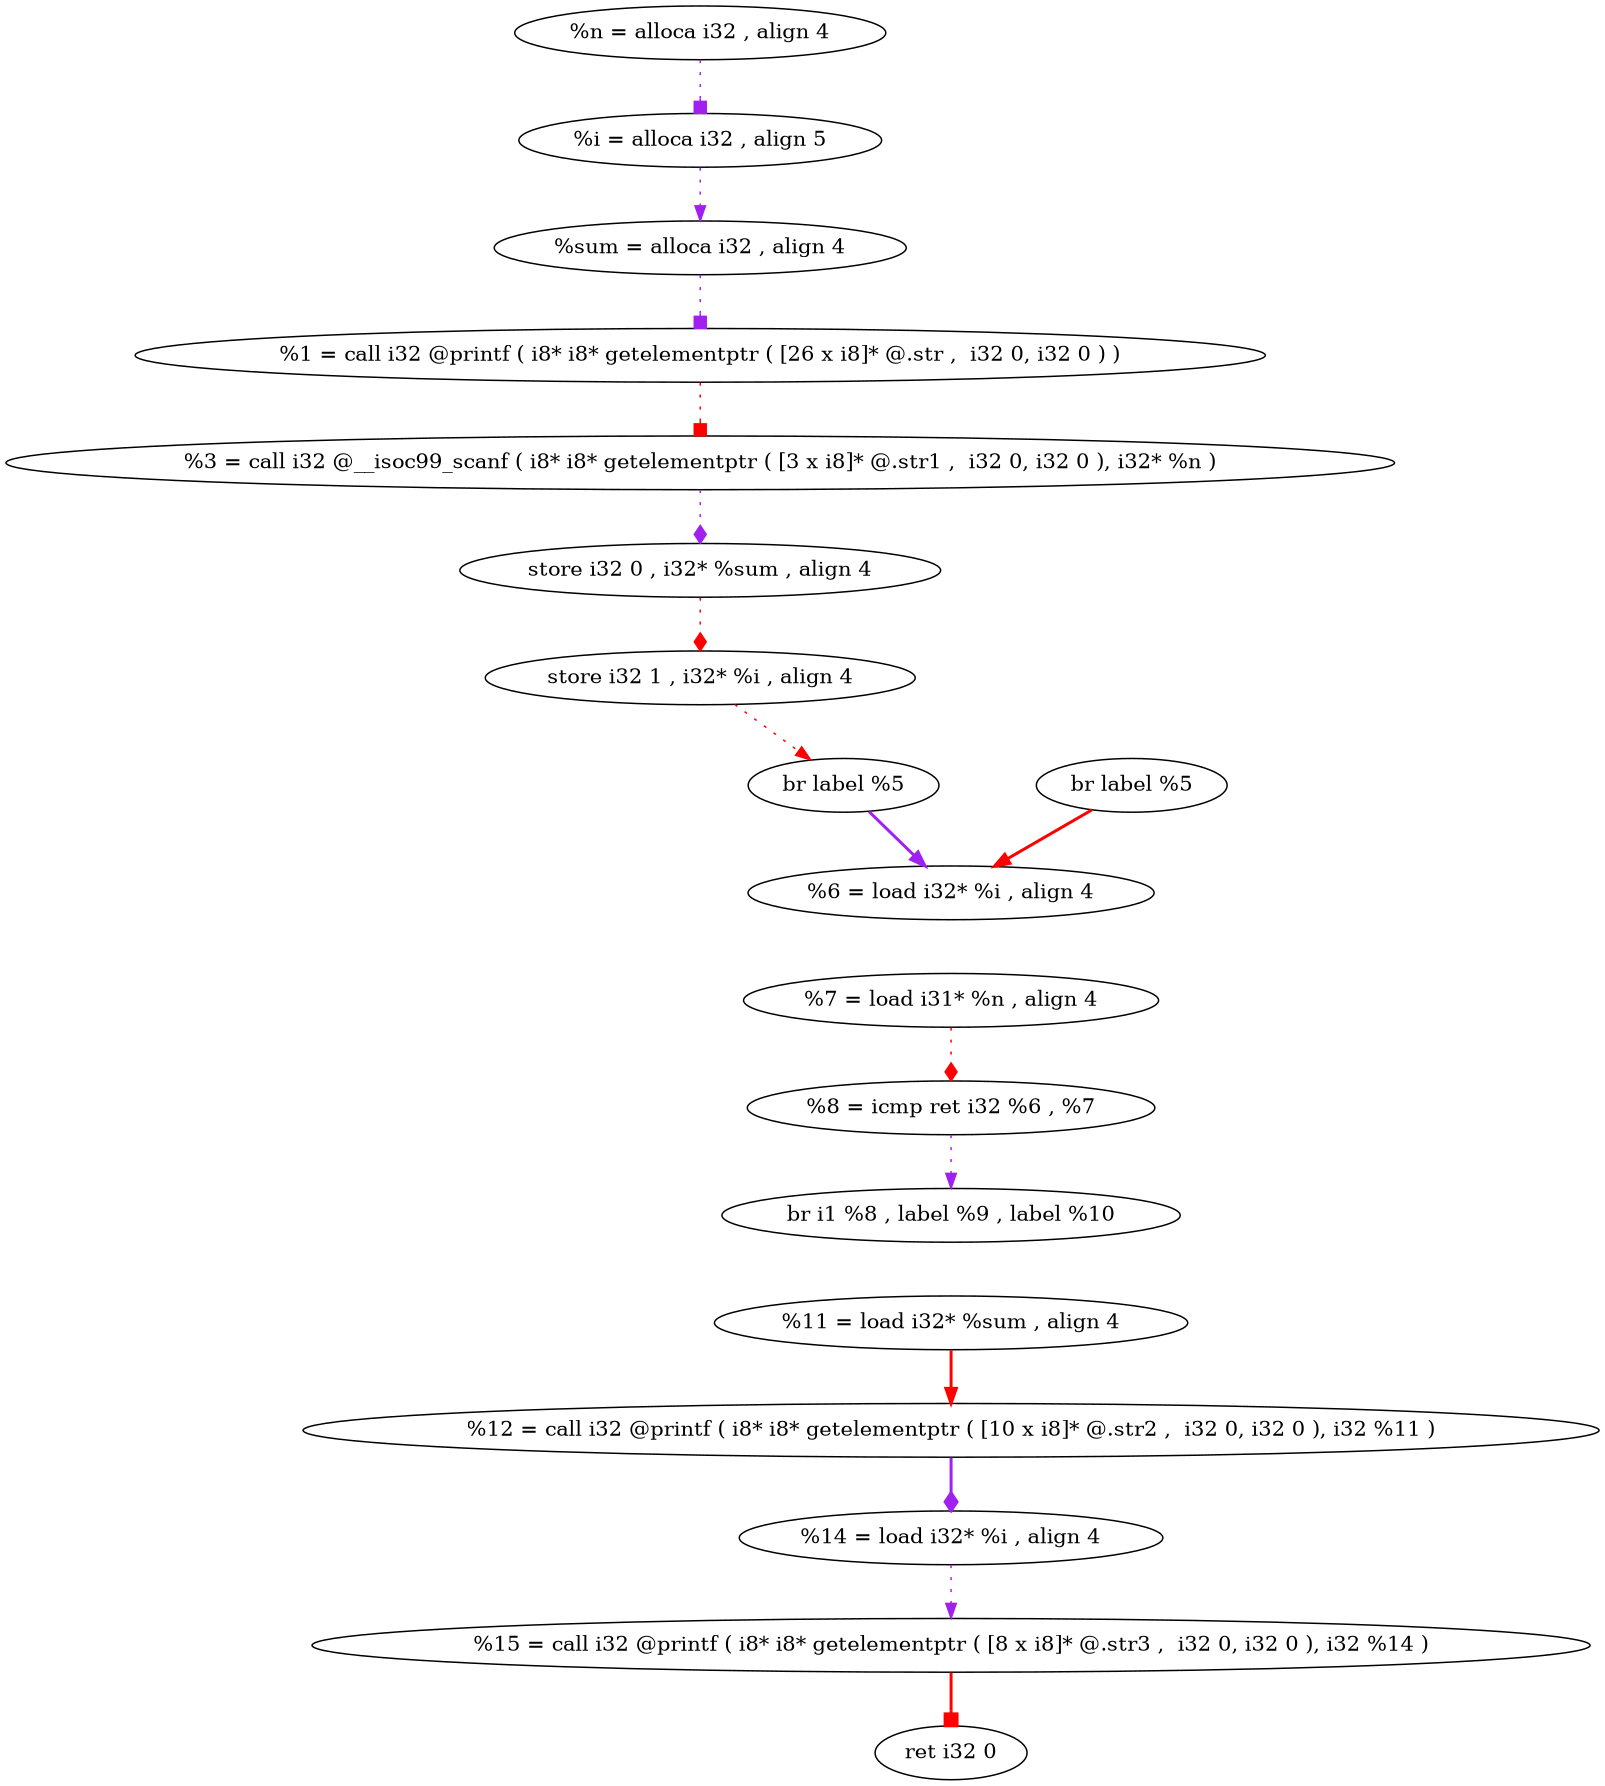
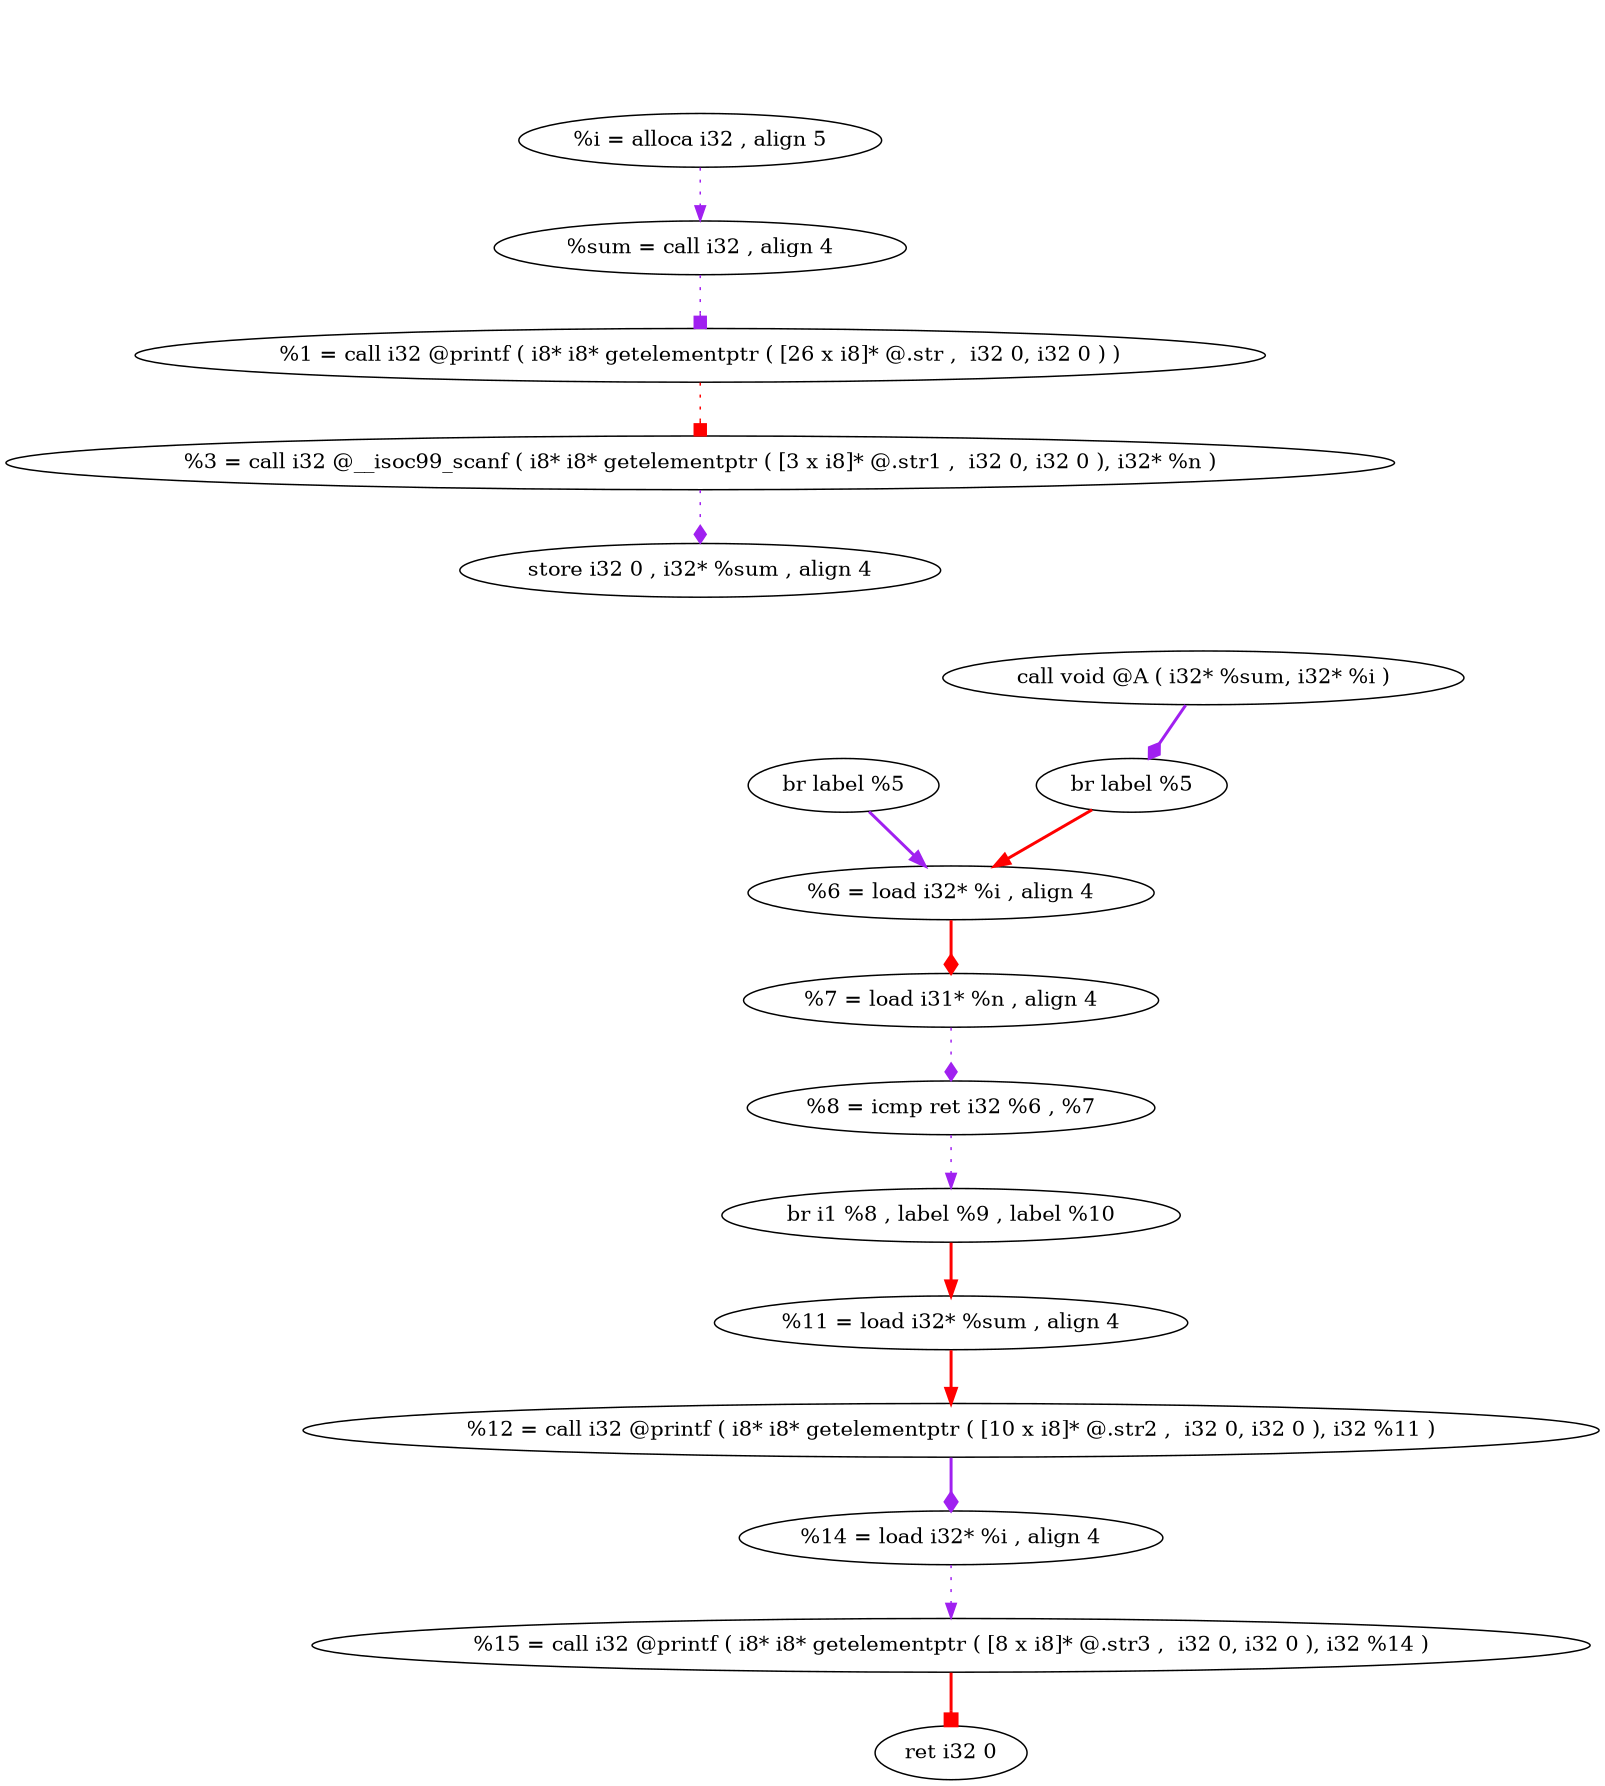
(700, 33) -> none
(700, 248) -> (700, 248)
(700, 678) -> none
none -> (1203, 678)
none -> (951, 938)
(951, 1045) -> (951, 1045)
none -> (951, 1262)
